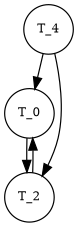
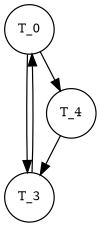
(40, 65) -> (48, 66)
(29, 197) -> (29, 197)
